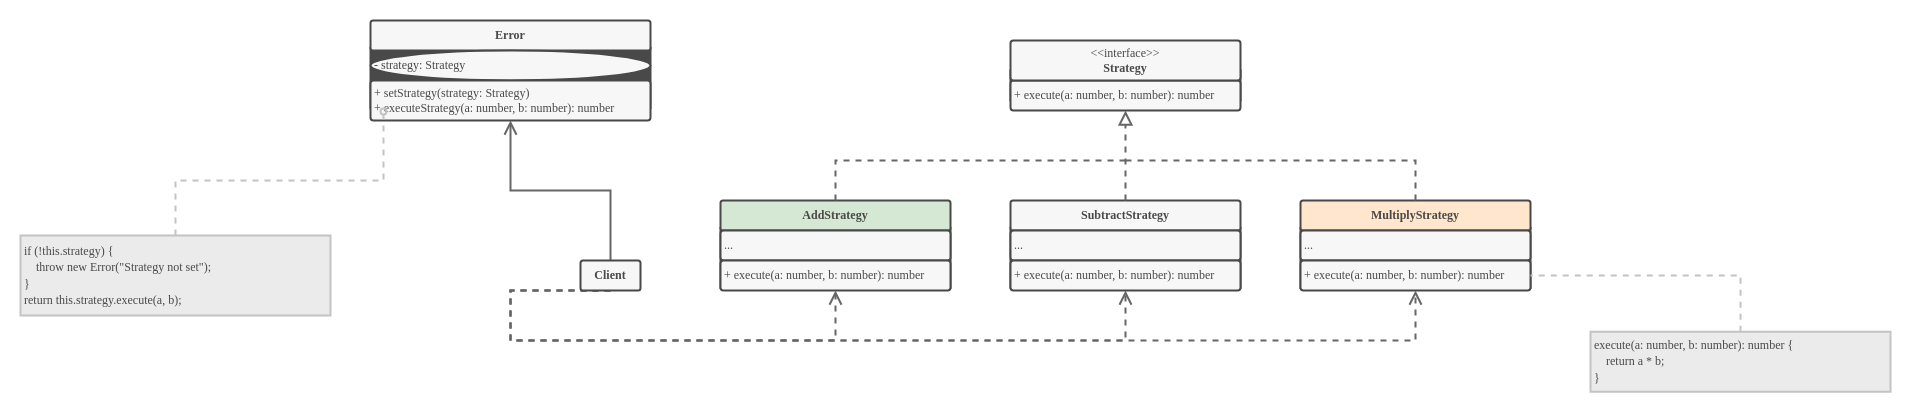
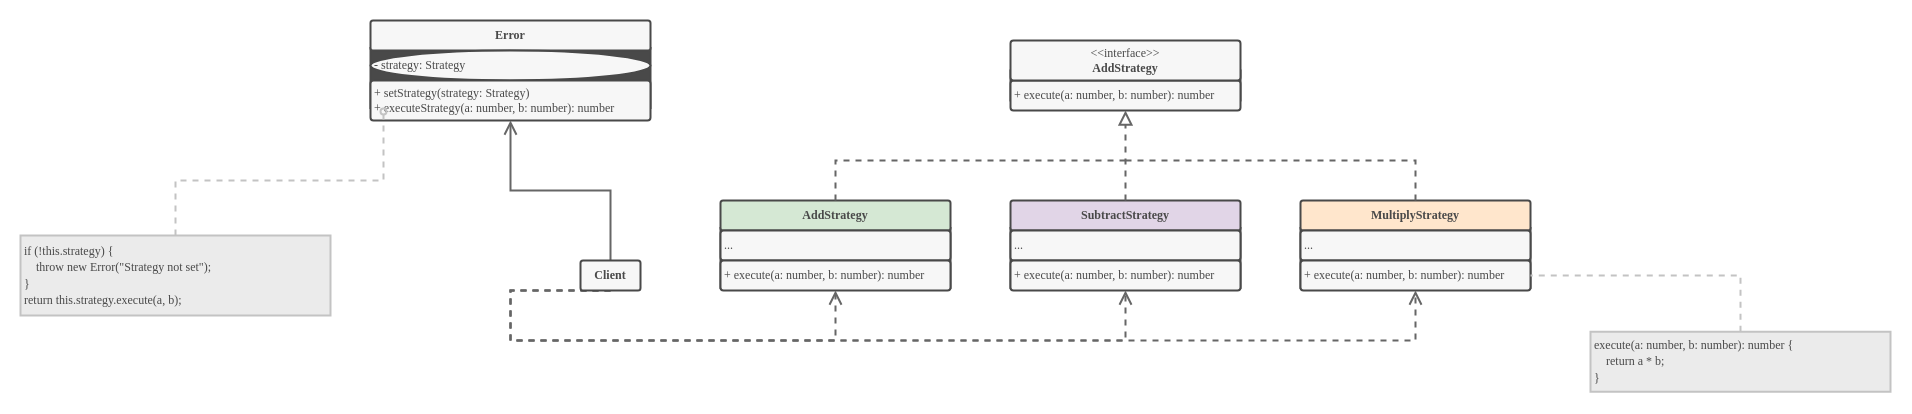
(1126, 61) -> (1126, 61)
(1126, 216) -> (1126, 216)
